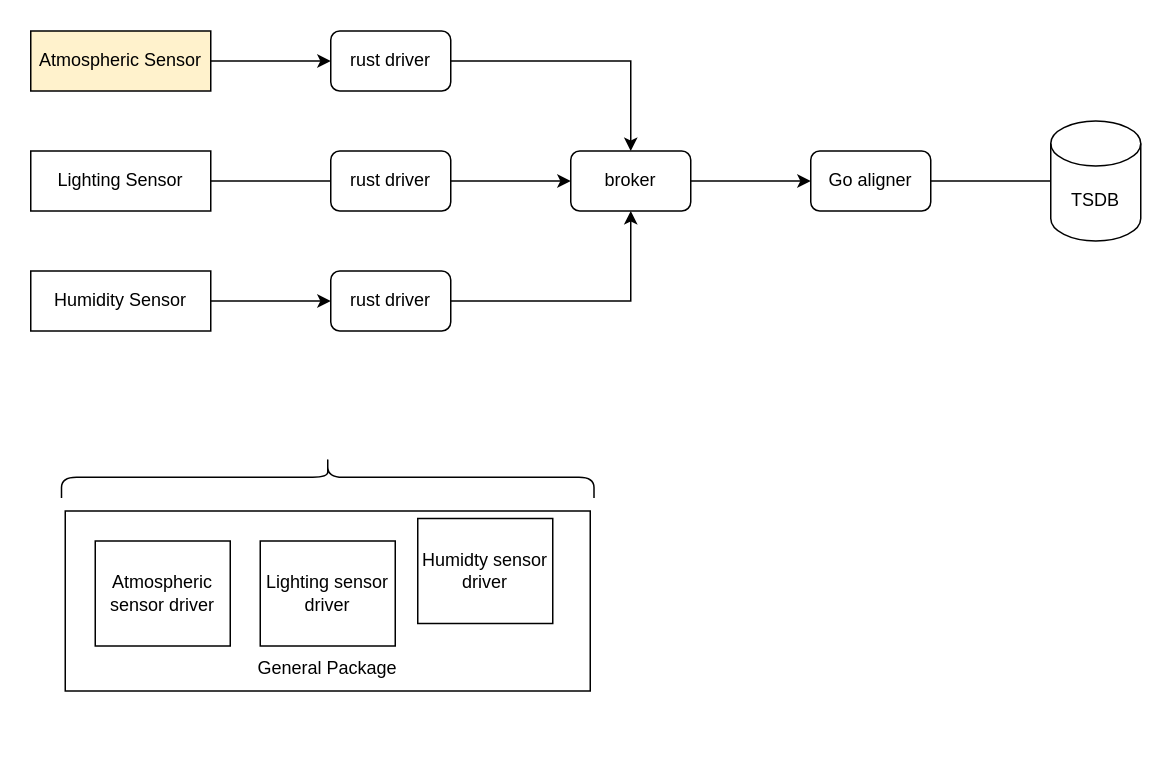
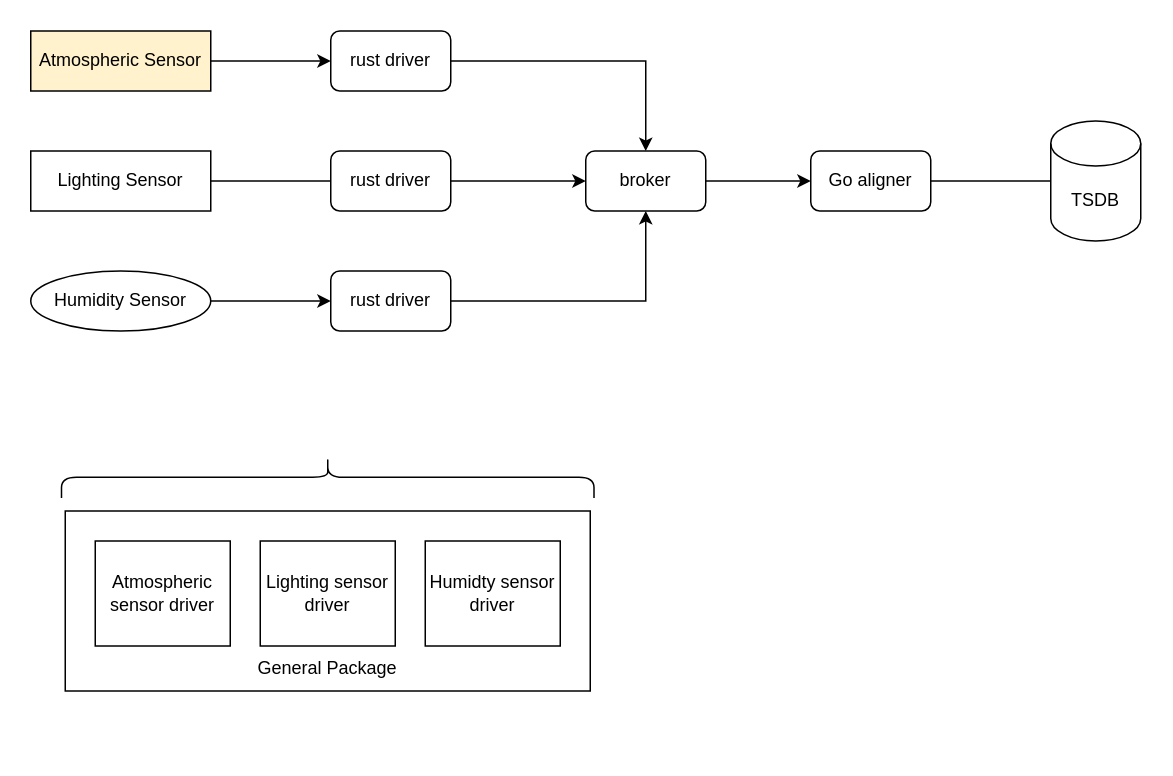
(631, 181) -> (646, 181)
(121, 301) -> (121, 301)
(485, 571) -> (493, 593)
